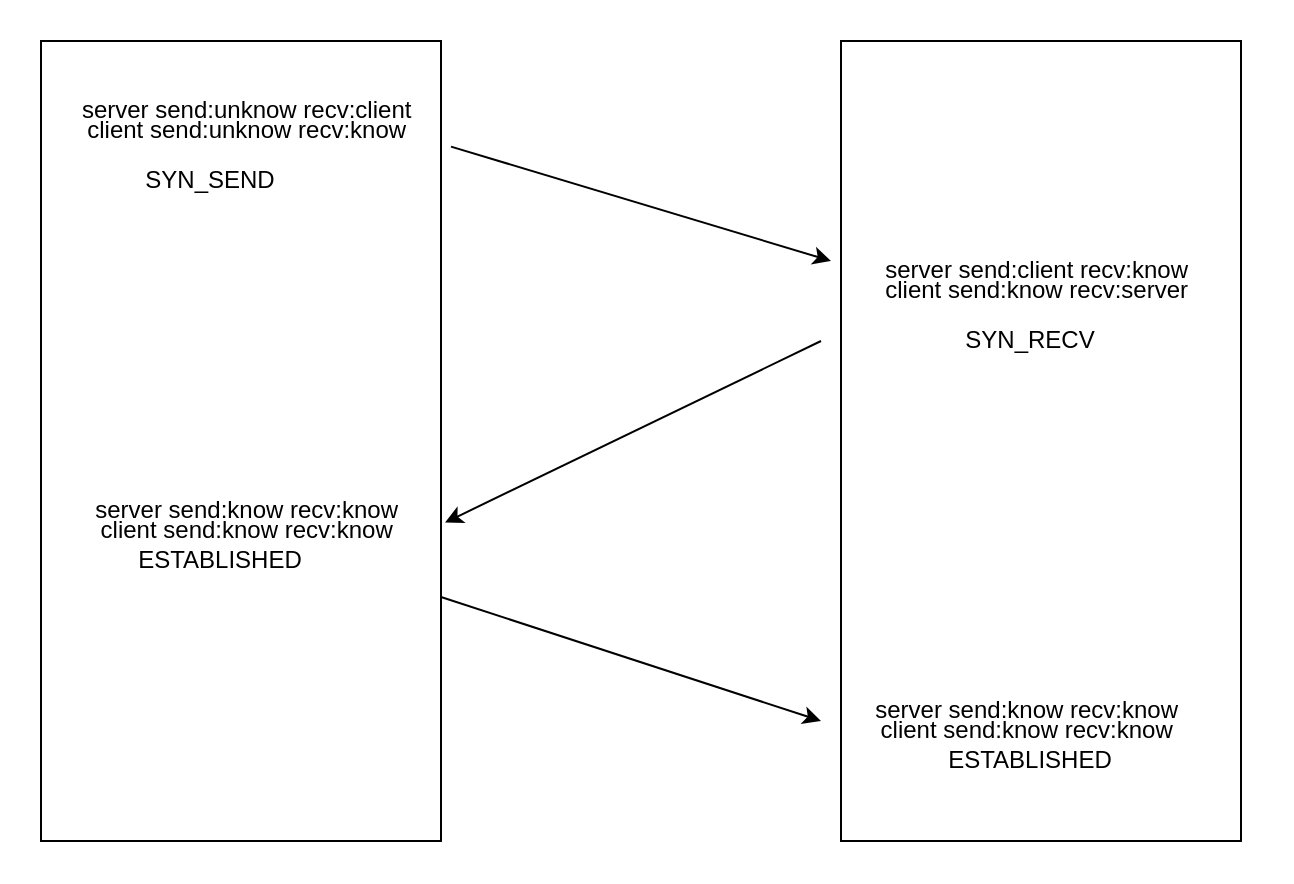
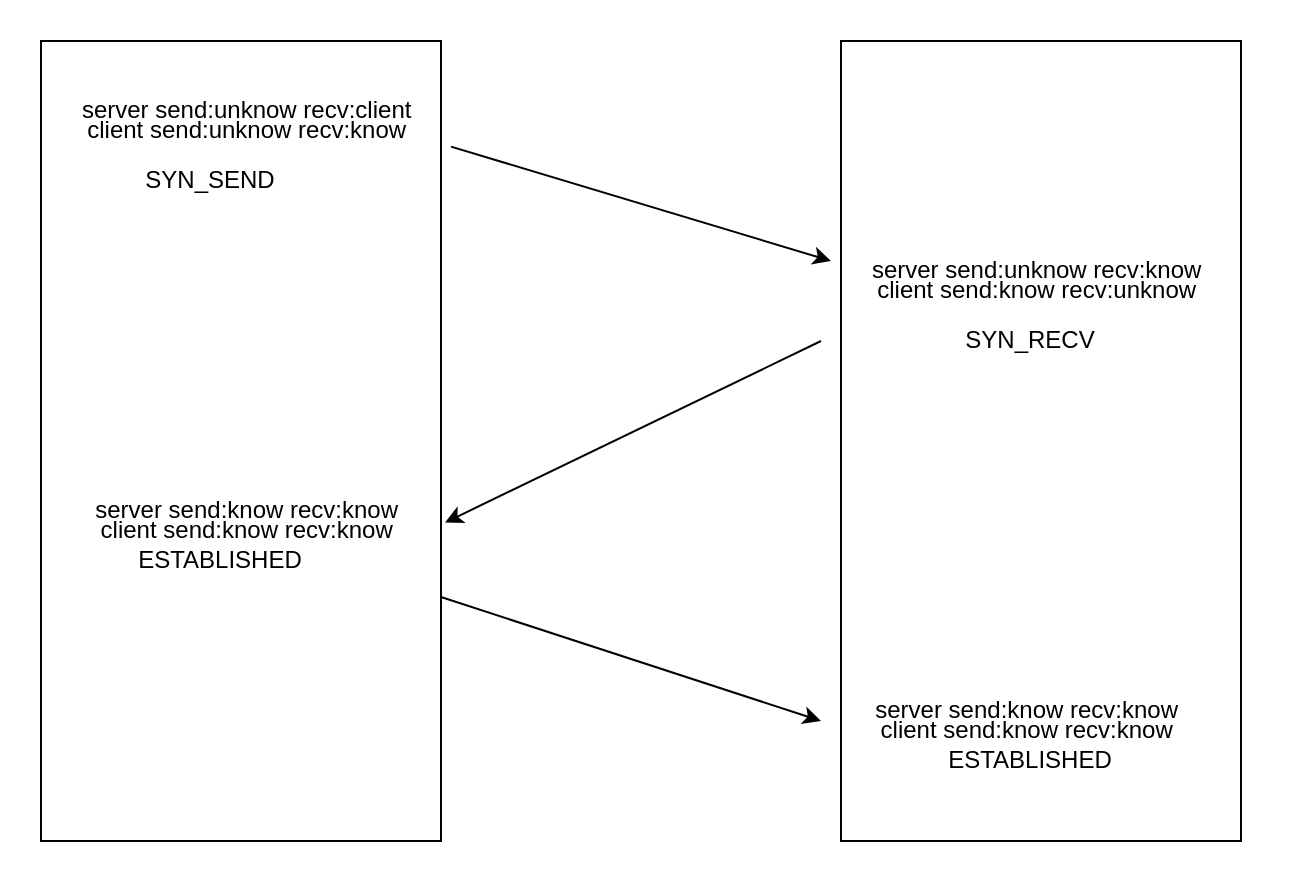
(1041, 271) -> (1041, 271)
(1041, 291) -> (1041, 291)
